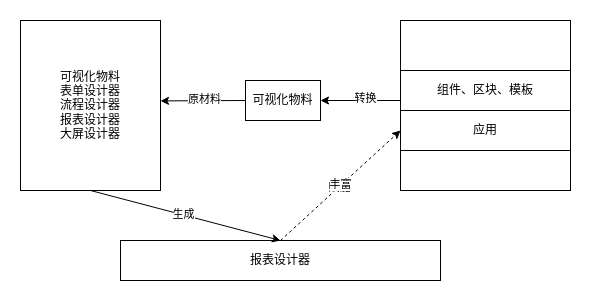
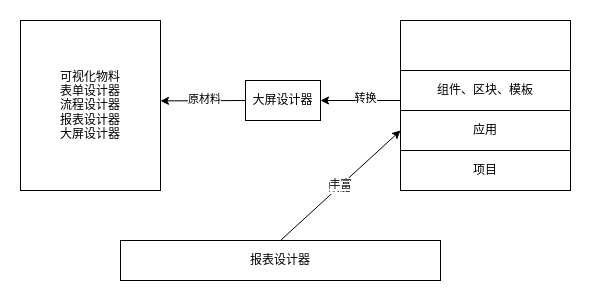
(283, 101) -> (283, 101)
none -> (486, 171)
(182, 215) -> none
(305, 218) -> (305, 218)
